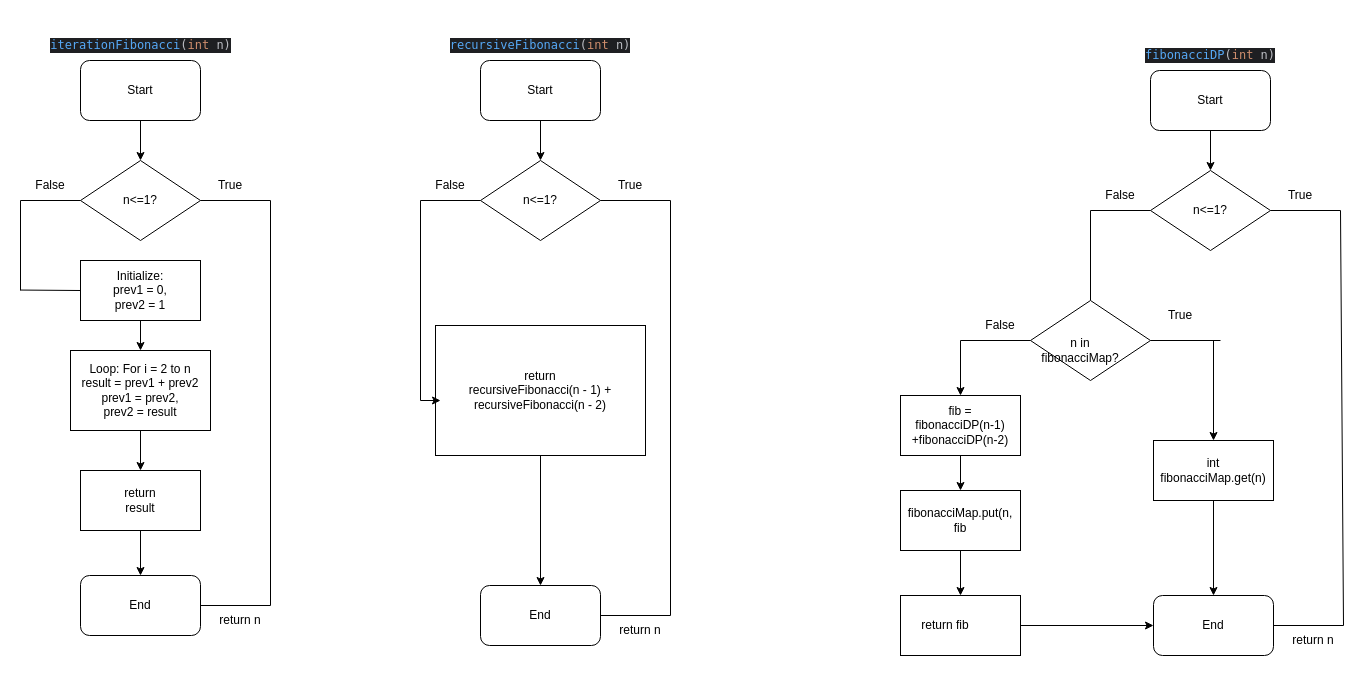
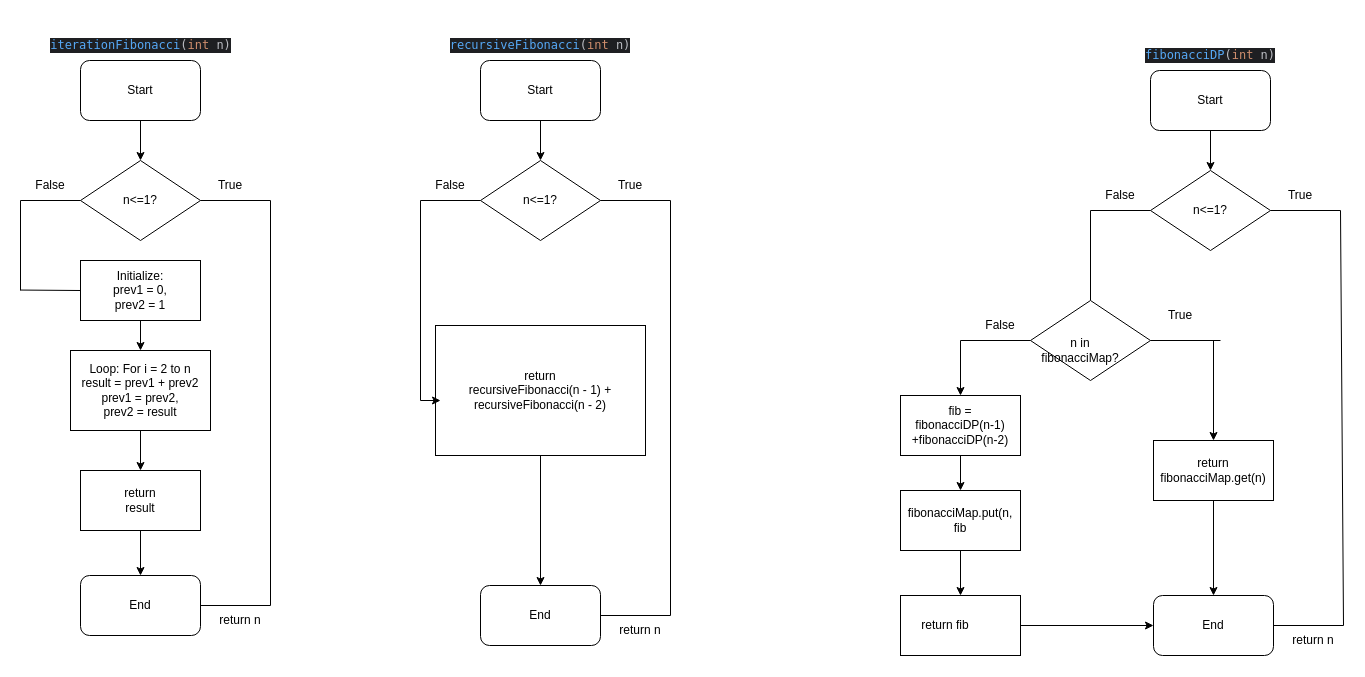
(1214, 471) -> (1214, 471)
